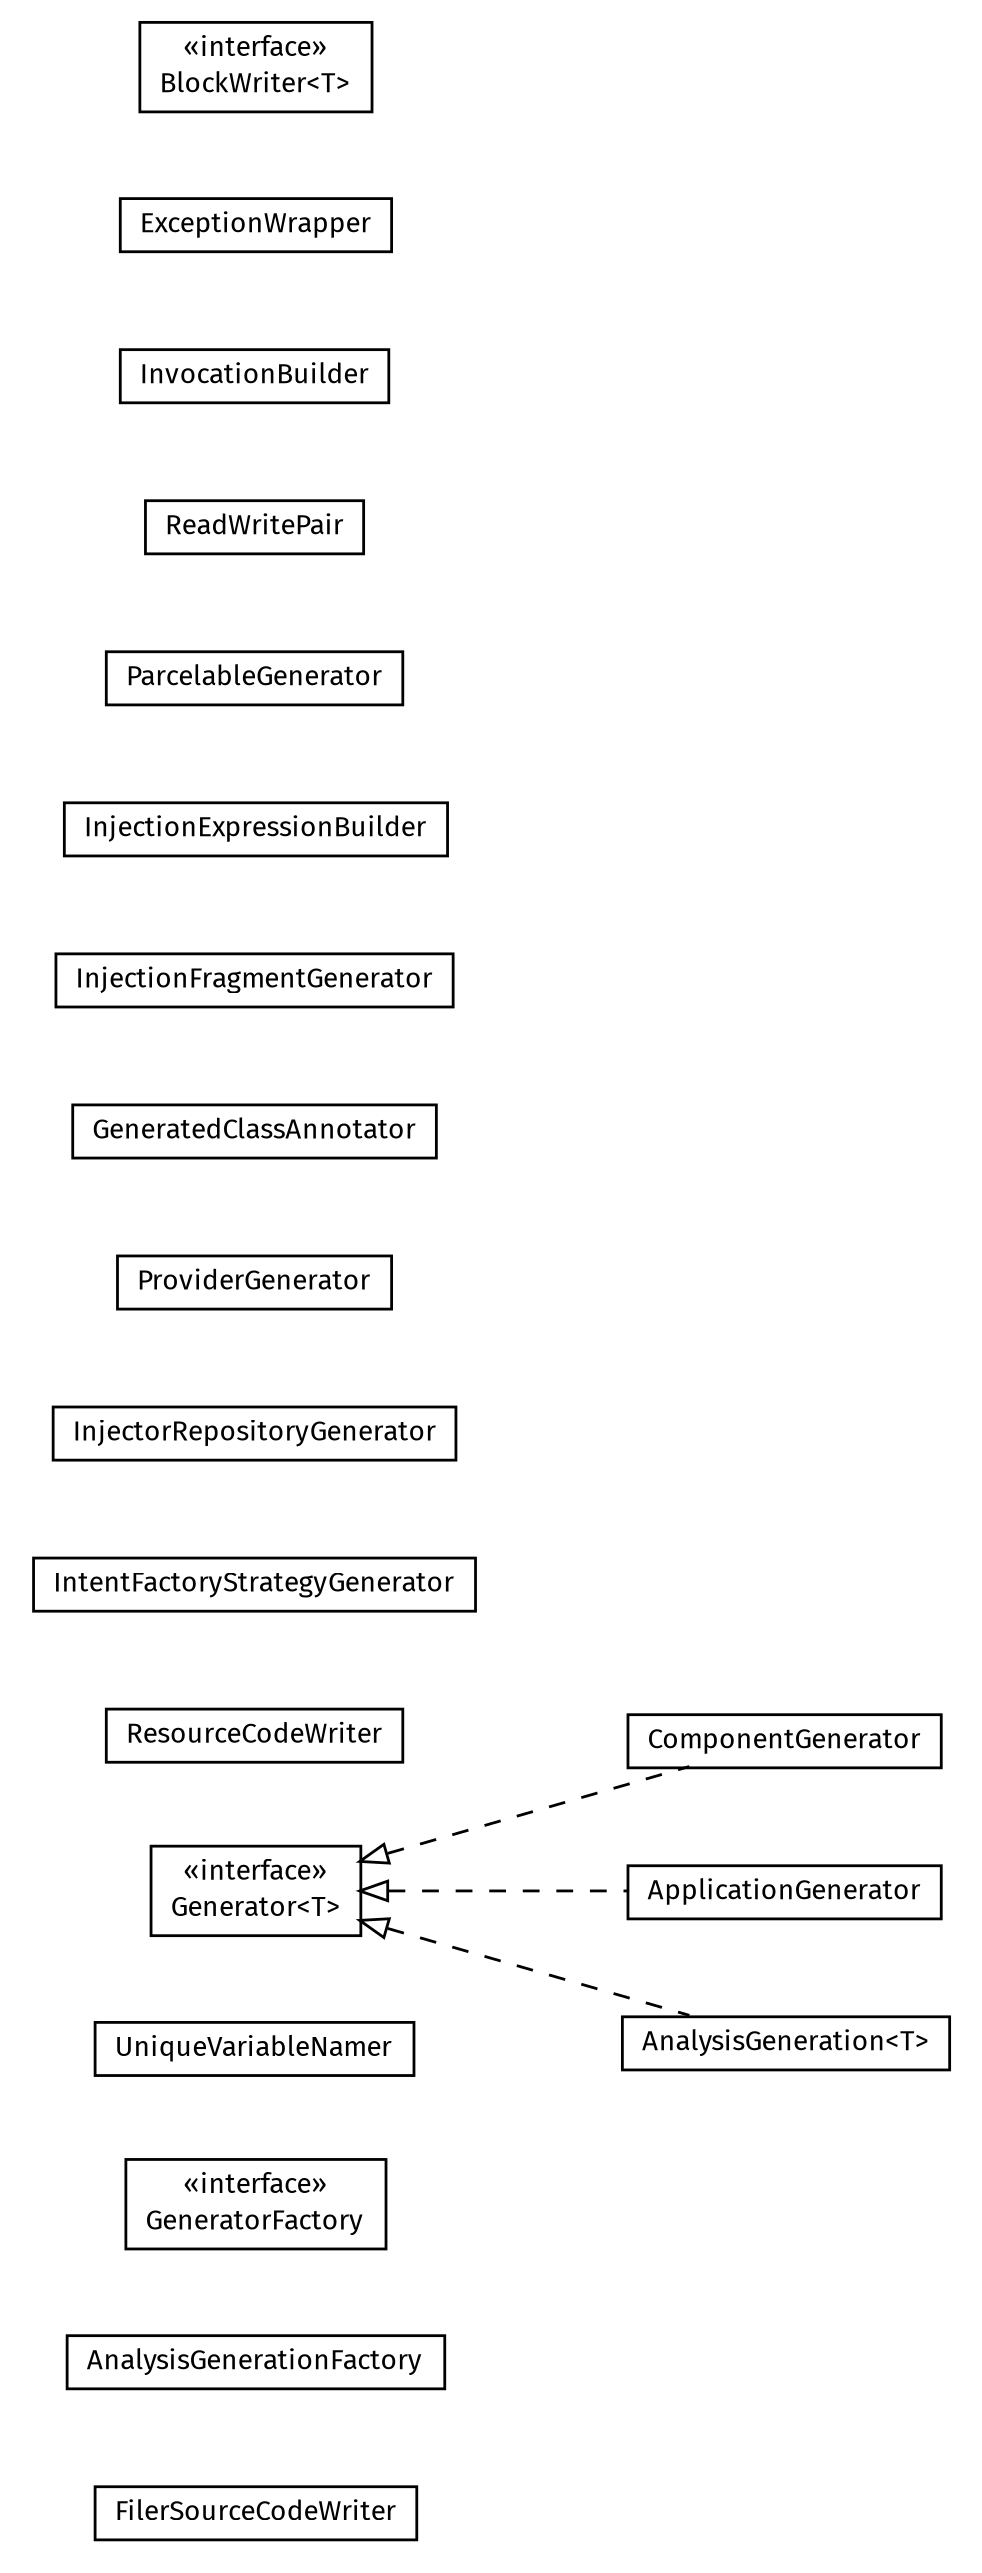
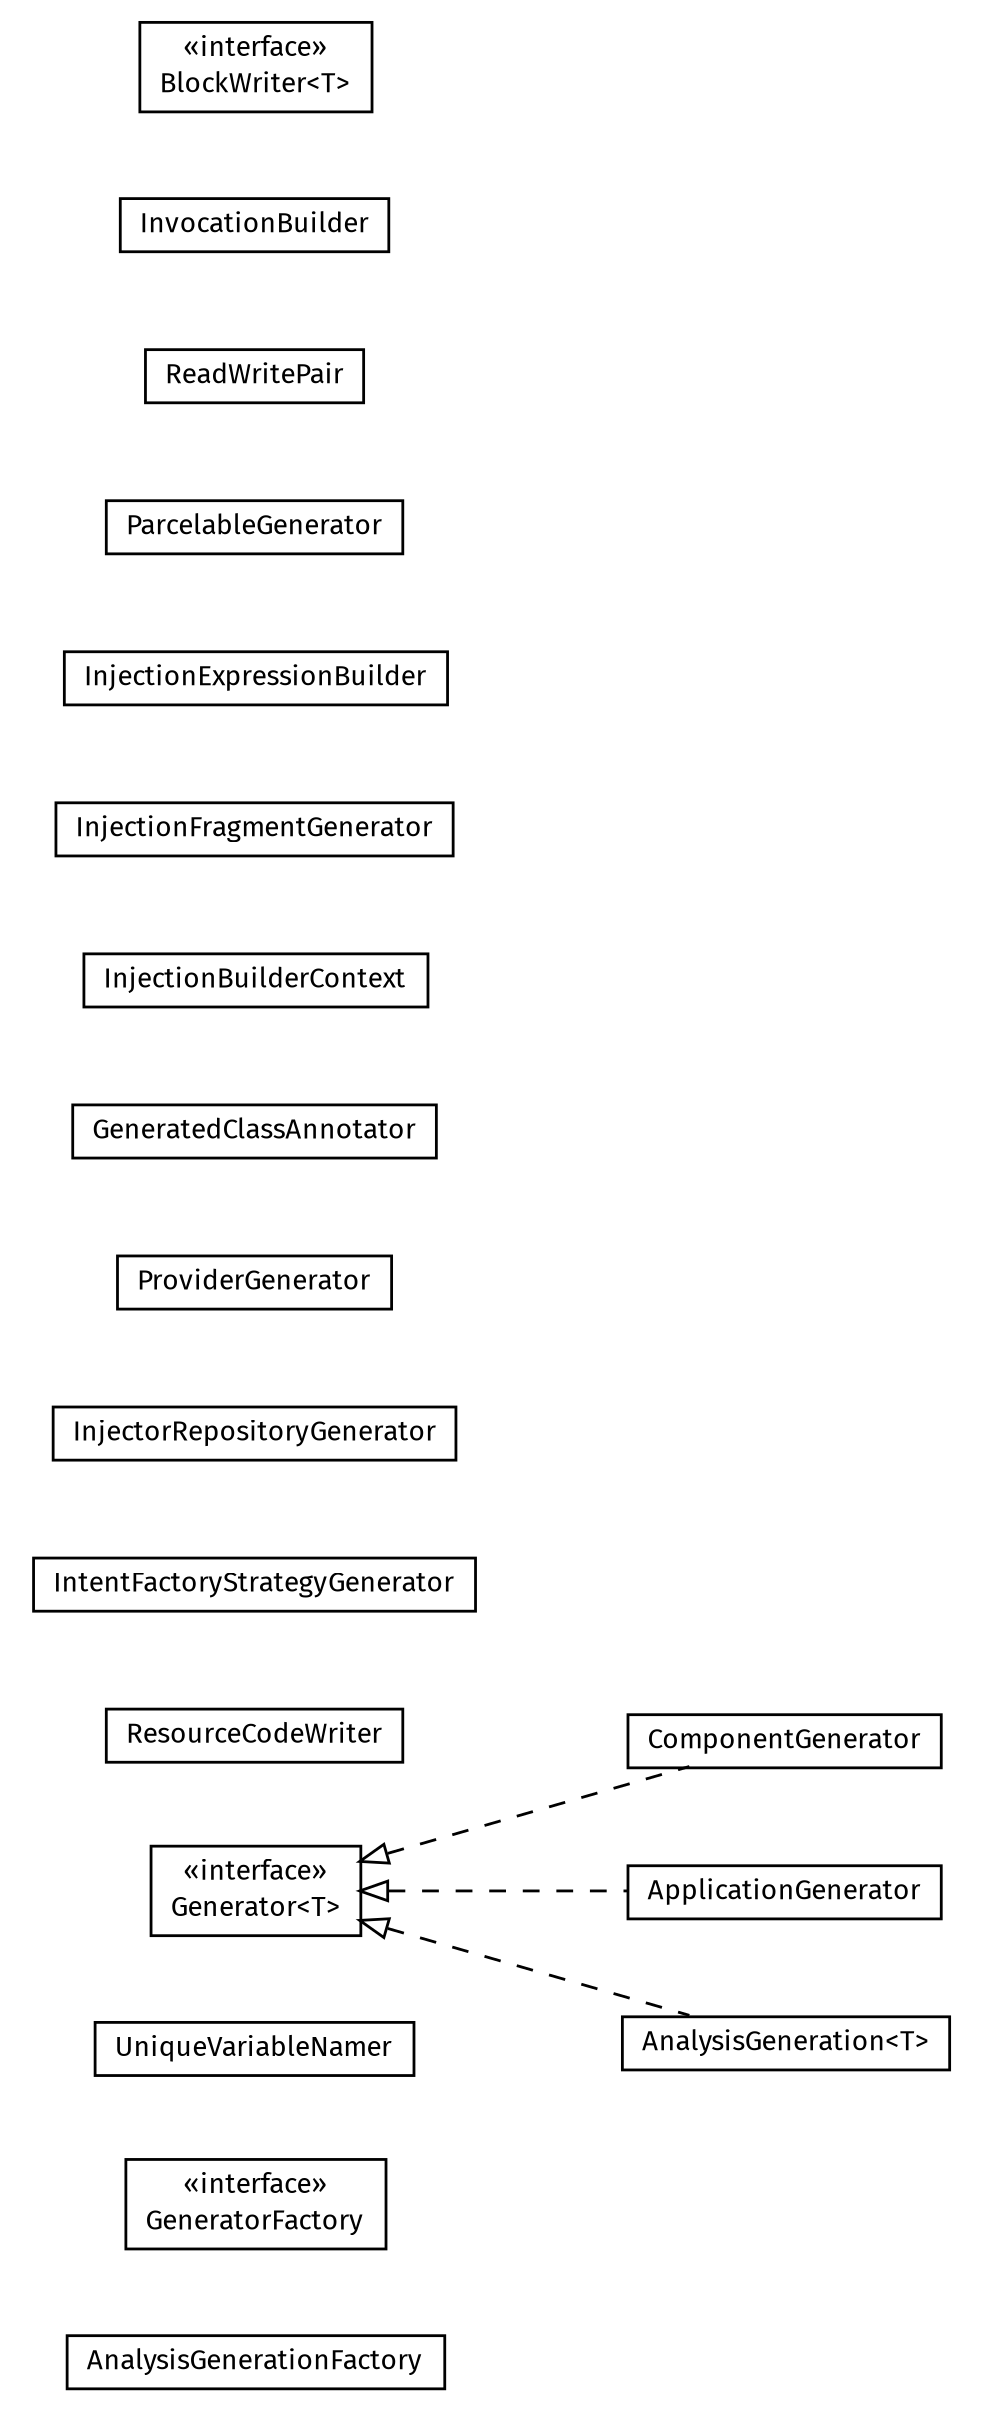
(255, 224) -> none
none -> (255, 979)
(255, 2512) -> none
